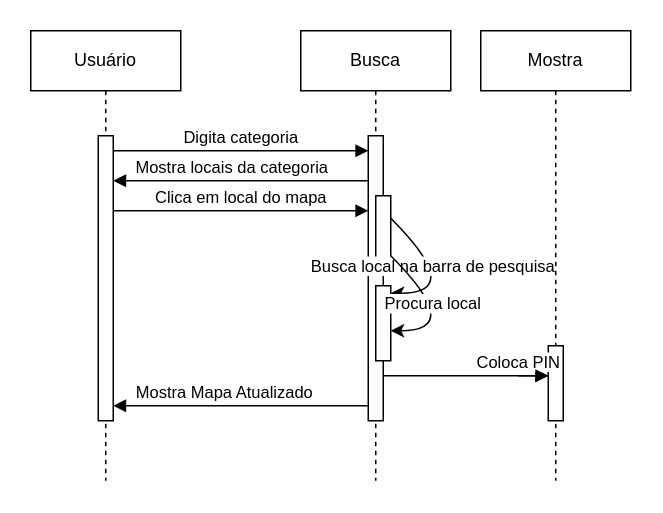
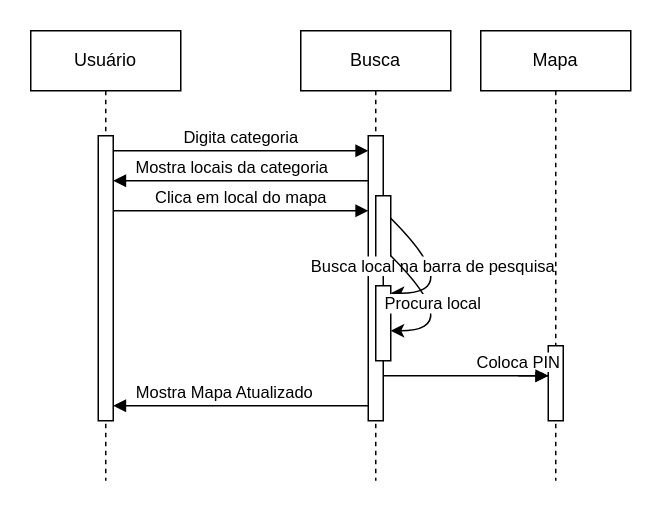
(556, 61) -> (556, 61)
